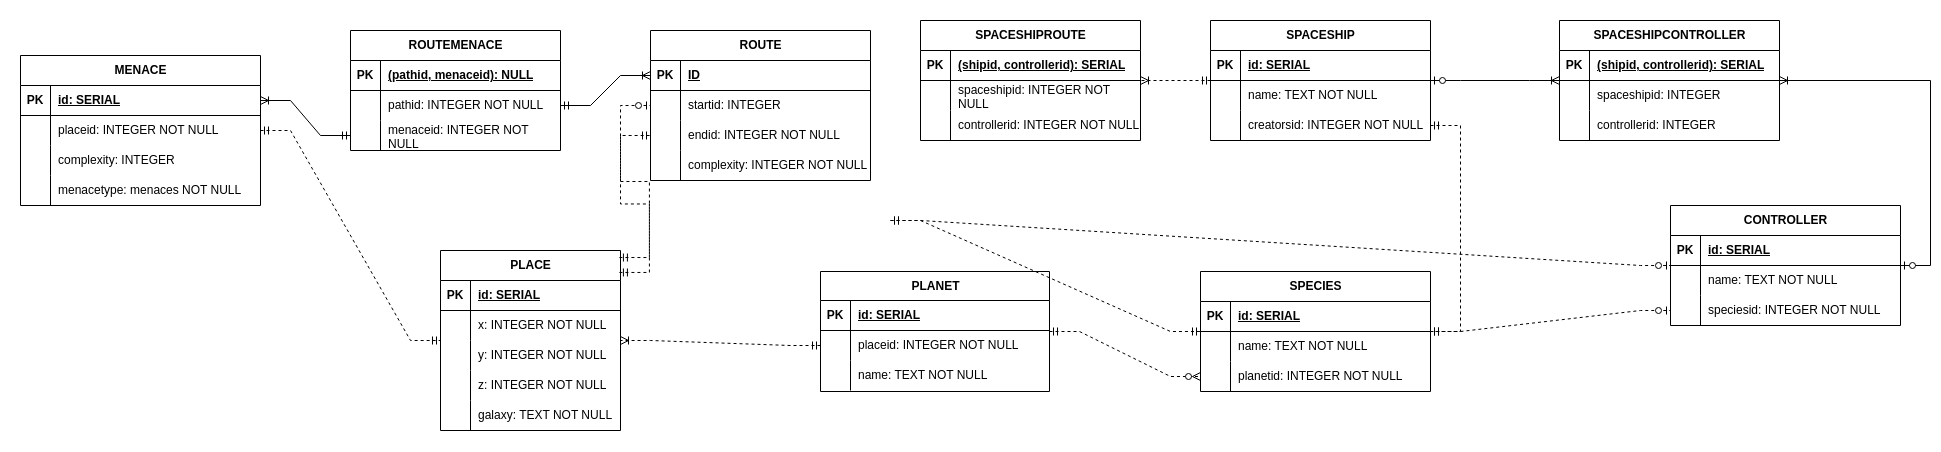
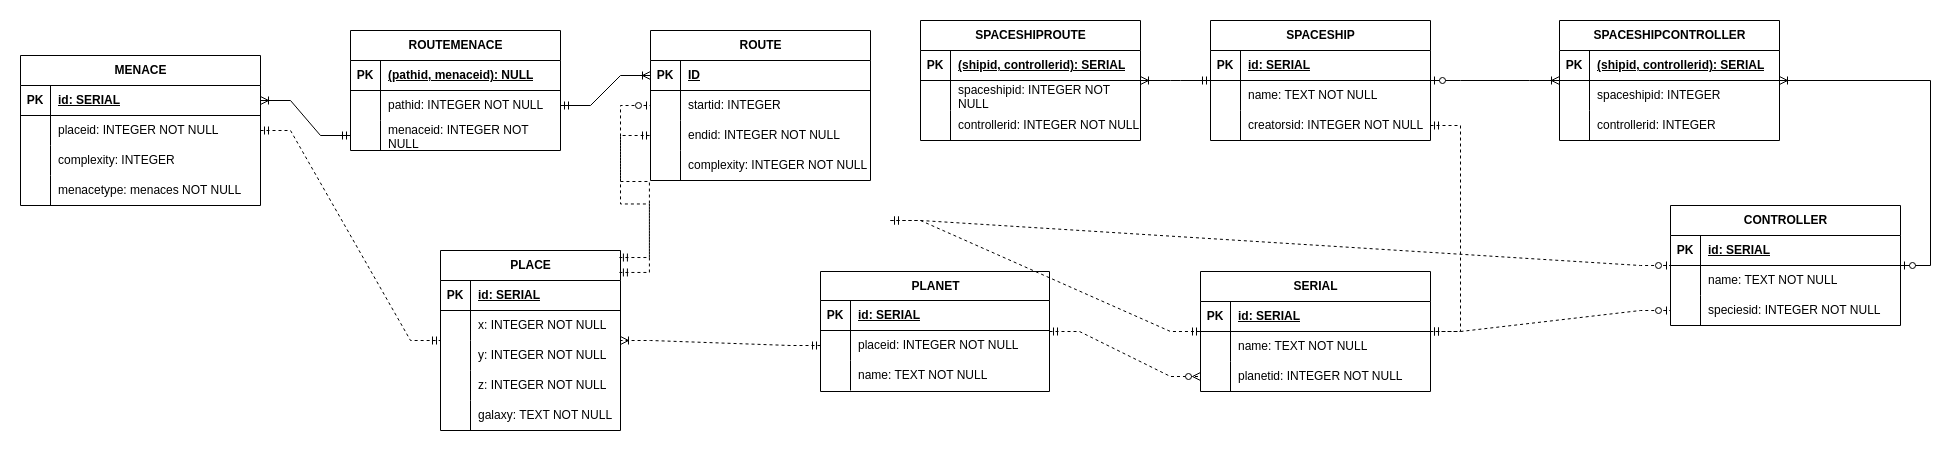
(1176, 81) -> (1176, 81)
(1316, 287) -> (1316, 287)
